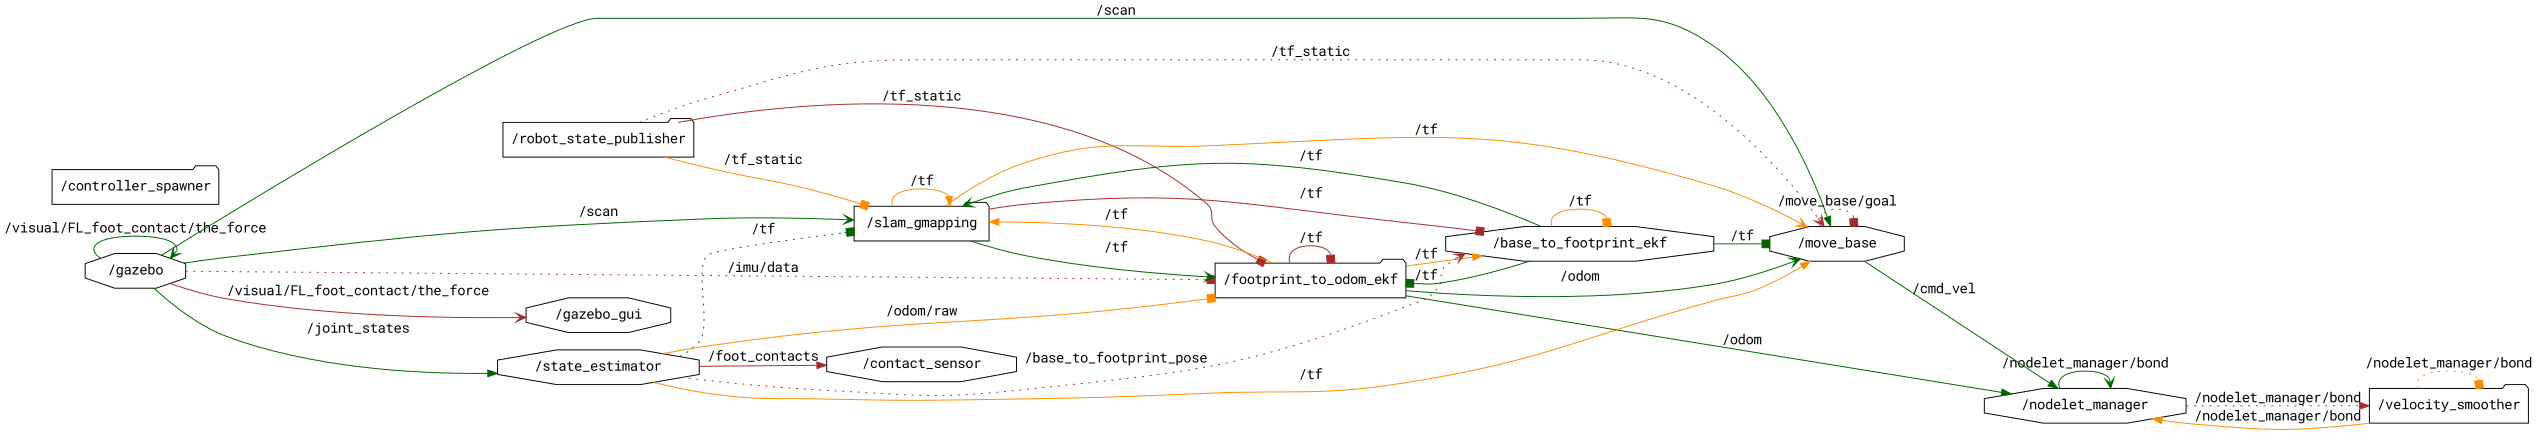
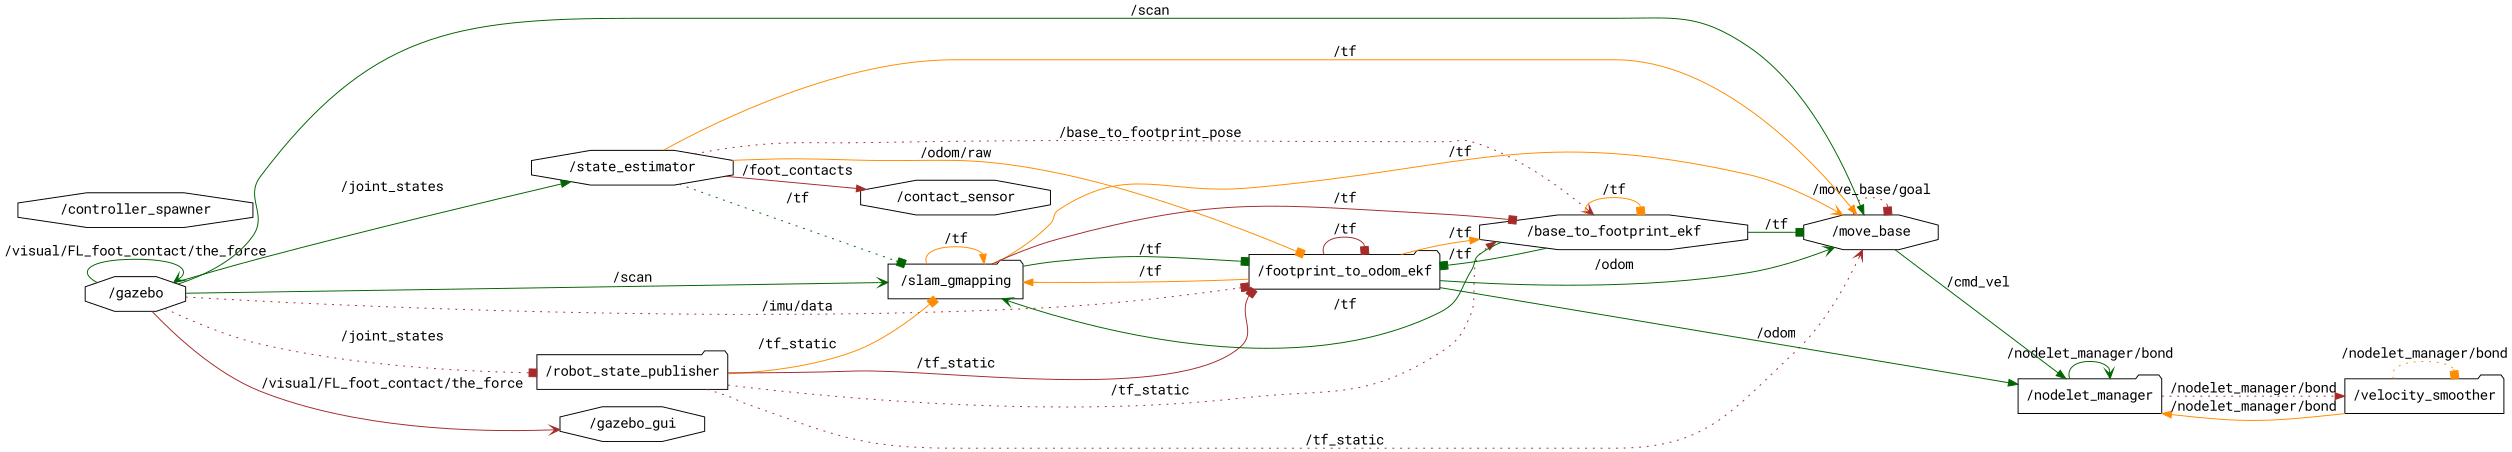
(135, 187) -> (135, 210)
(1087, 266) -> (1131, 257)
none -> (342, 359)
none -> (1149, 405)
(2085, 406) -> (2090, 396)
